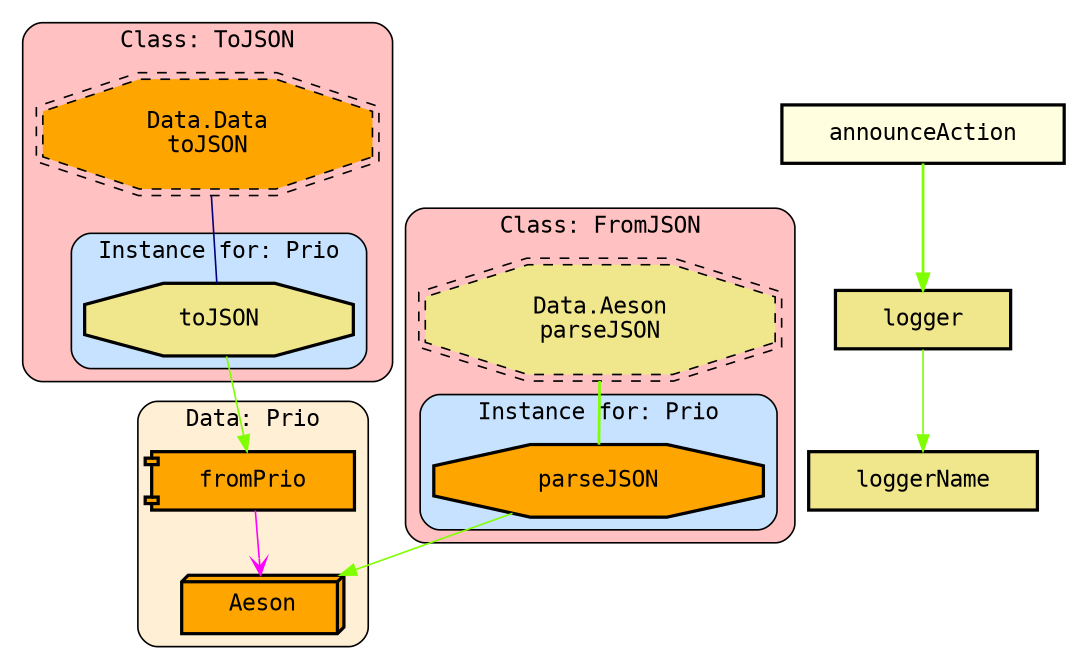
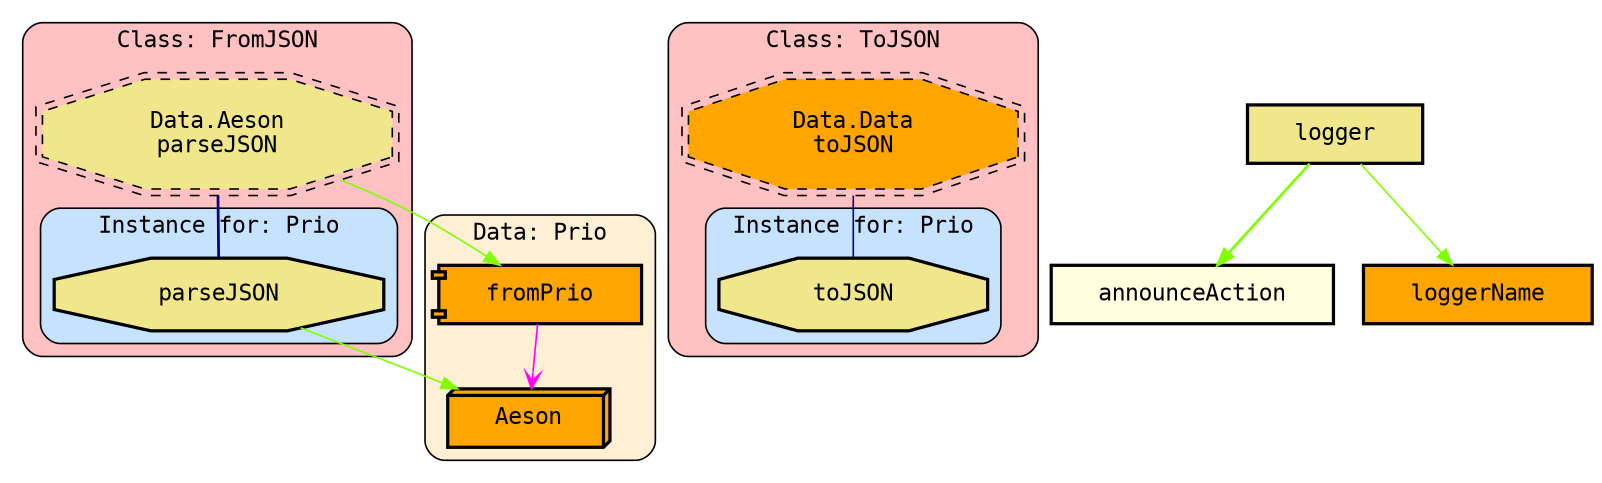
(923, 219) -> (1269, 208)
(239, 412) -> (437, 226)
(599, 413) -> (218, 227)
(599, 481) -> (219, 294)
(923, 481) -> (1478, 294)
